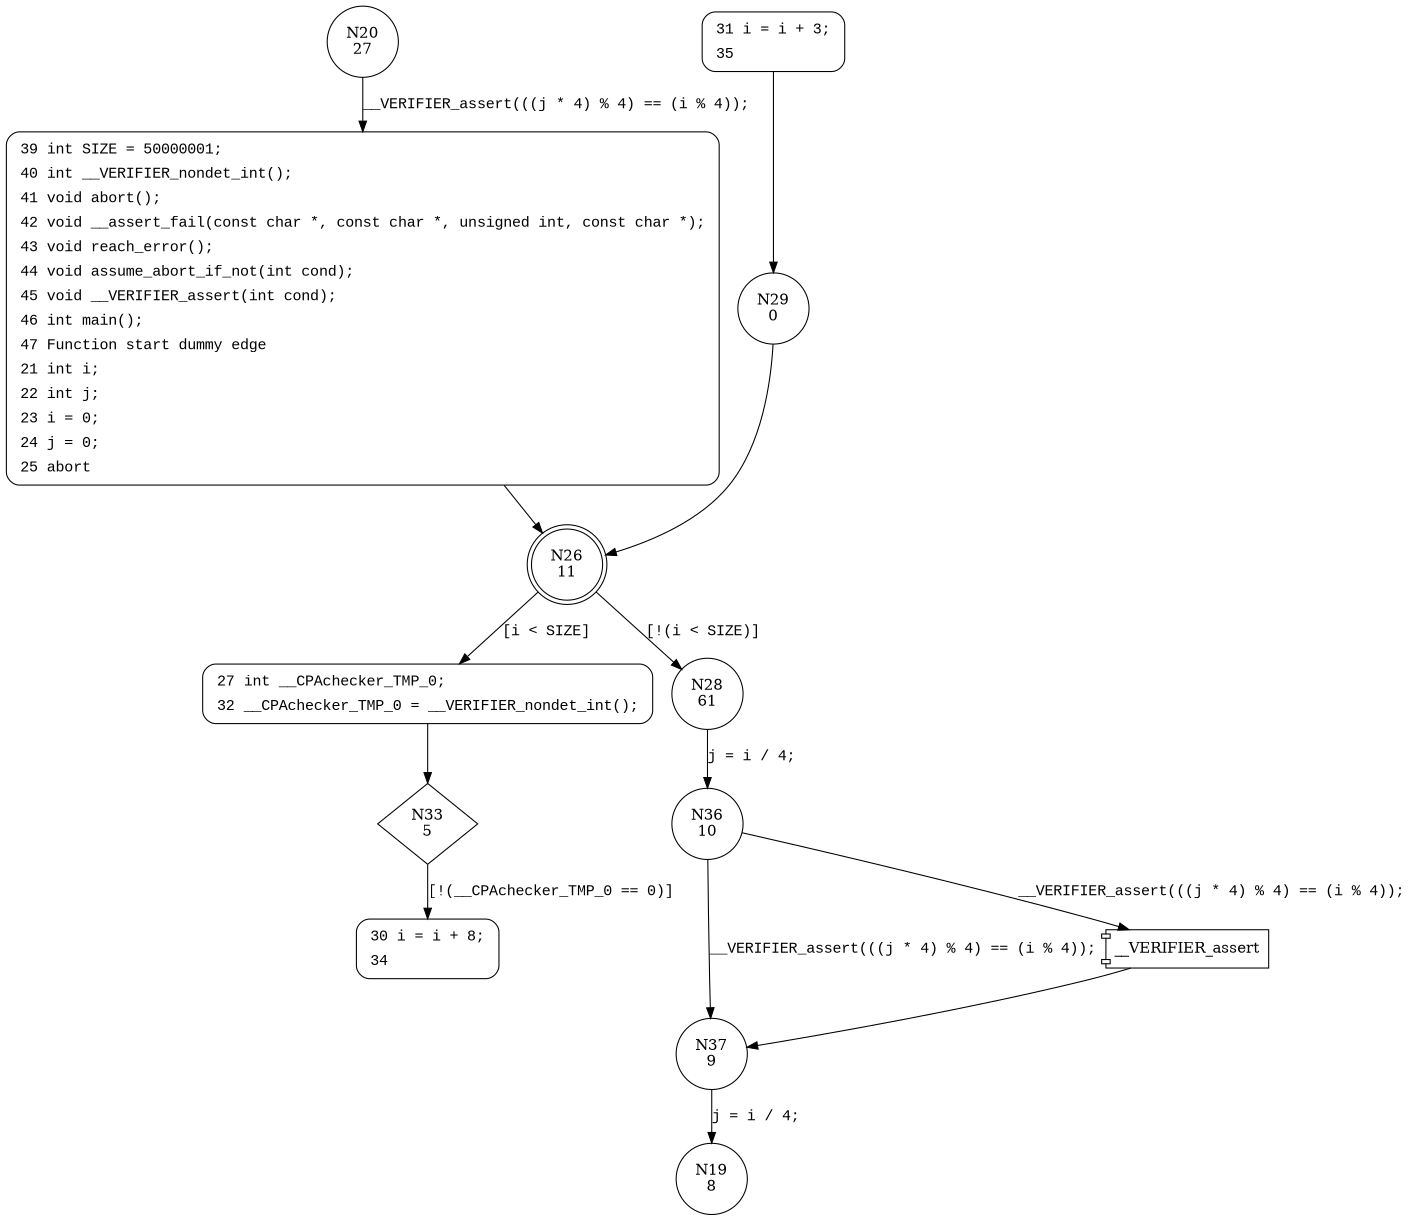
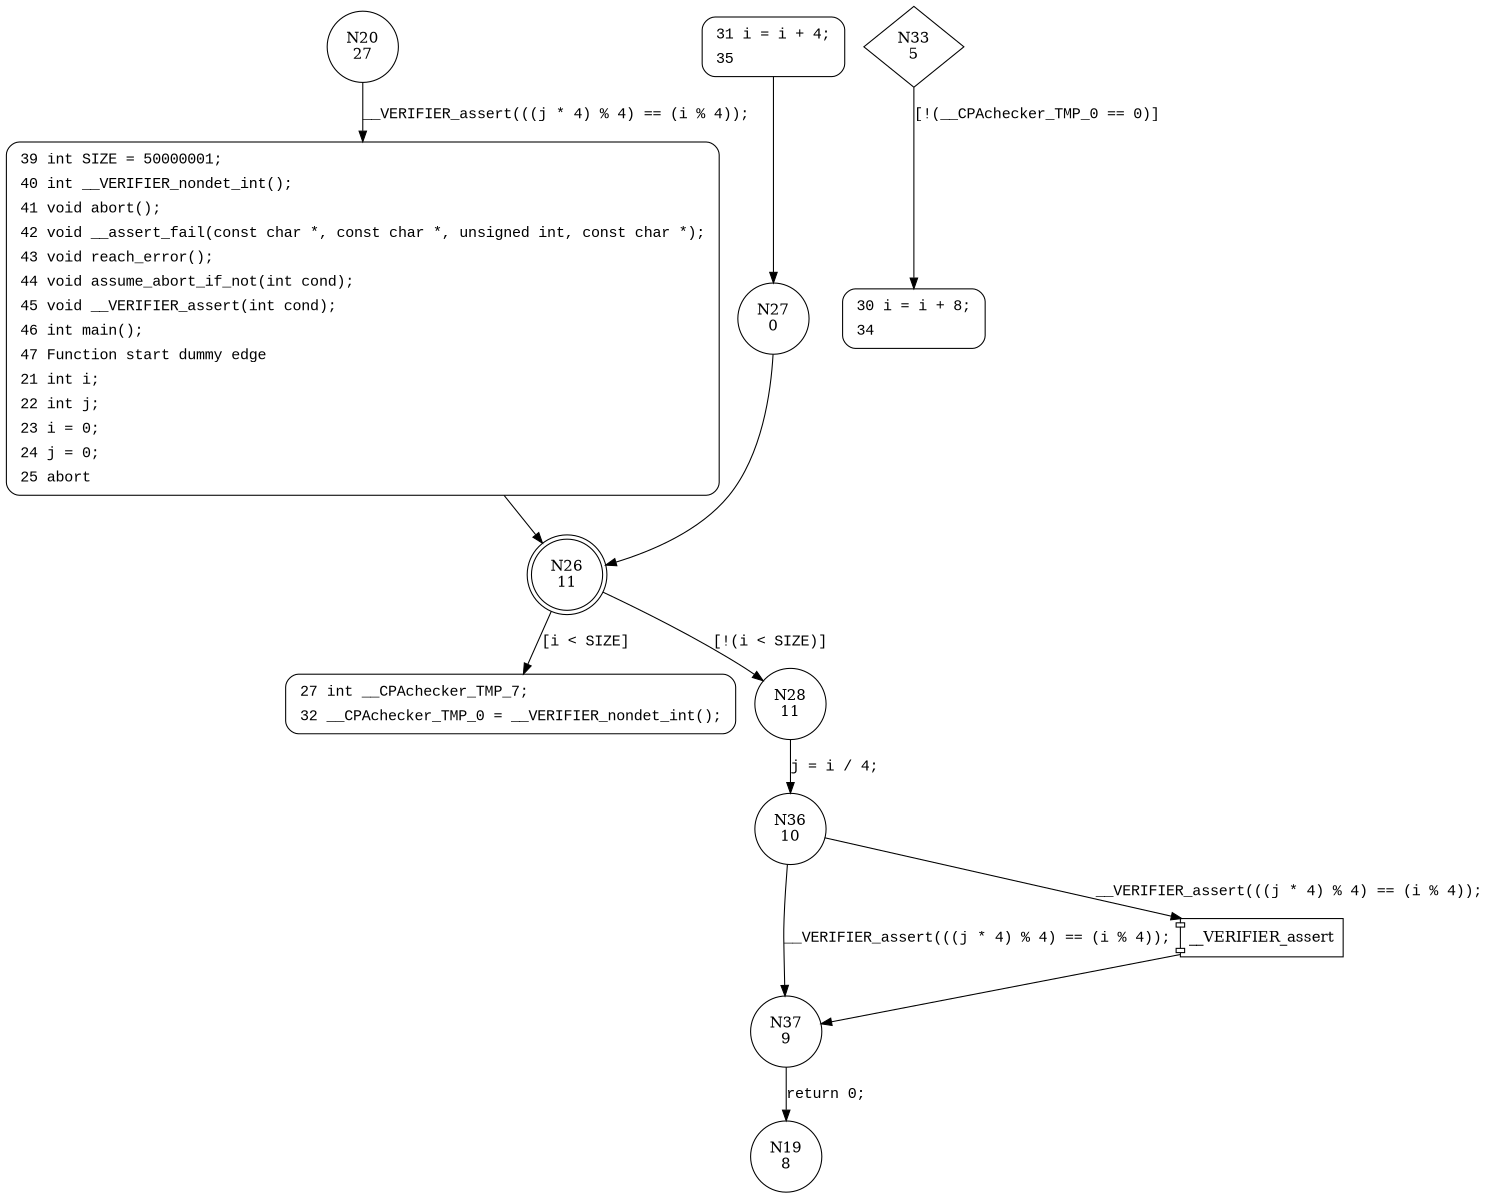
(787, 29) -> (787, 34)
(773, 308) -> (773, 319)
(345, 681) -> (428, 691)
(707, 694) -> (790, 704)
(428, 748) -> none
(756, 1116) -> (826, 1094)
